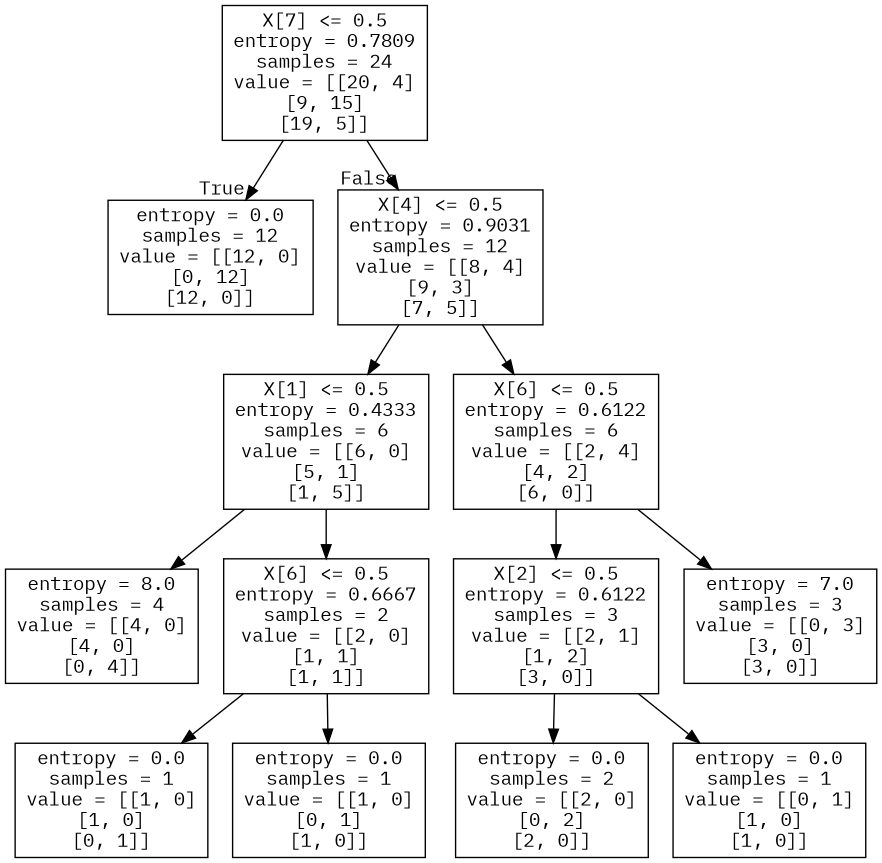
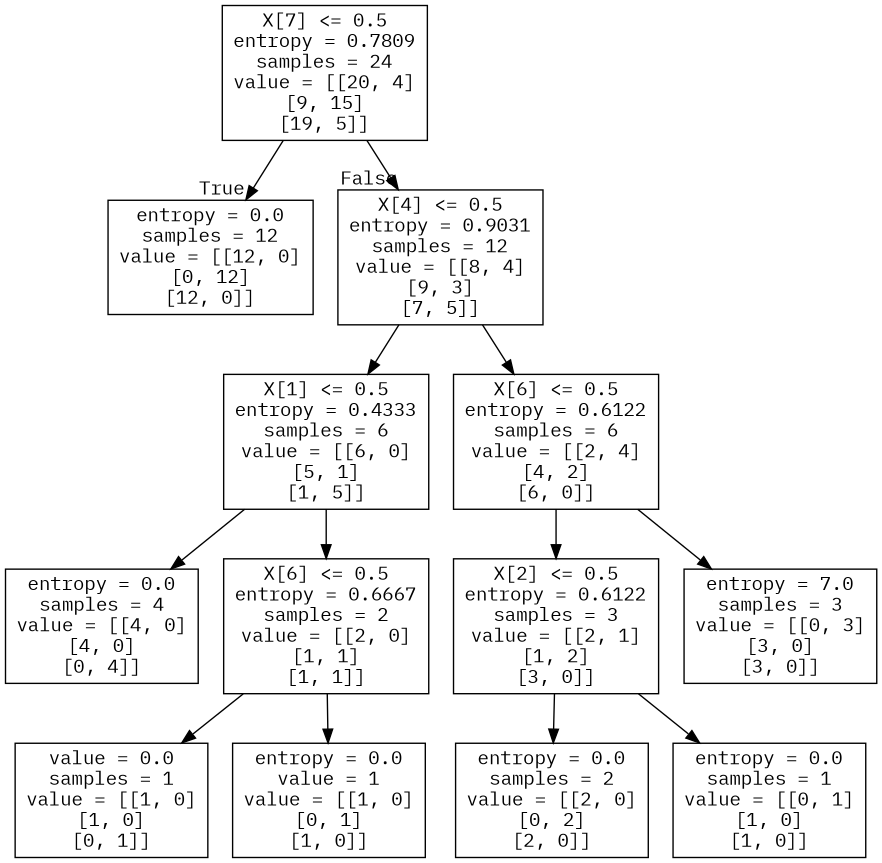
(102, 626) -> (102, 626)
(111, 800) -> (111, 800)
(329, 800) -> (329, 800)
